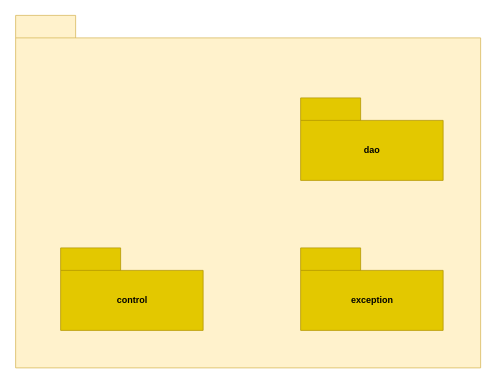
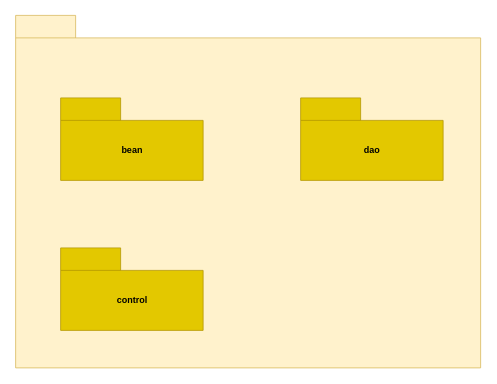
none -> (132, 139)
(372, 289) -> none
